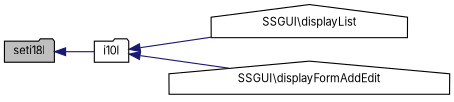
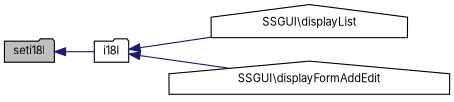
(112, 52) -> (112, 52)
